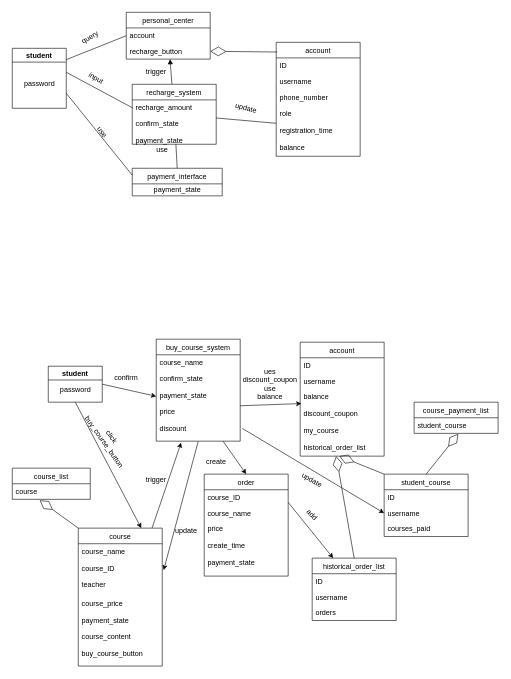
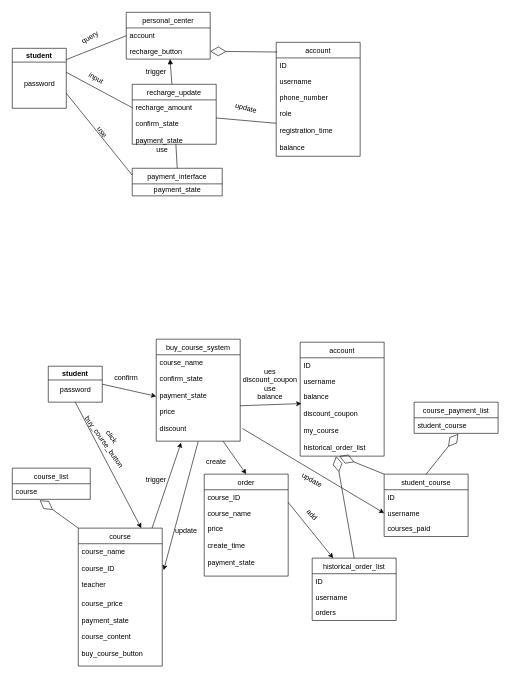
(174, 92) -> (174, 92)
